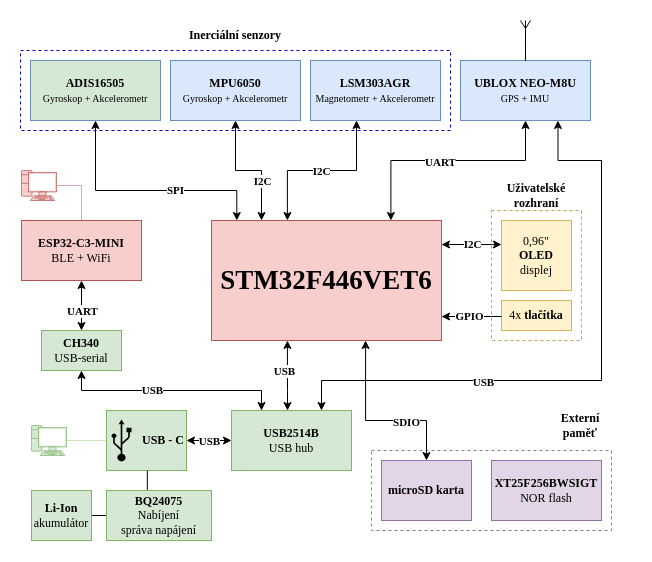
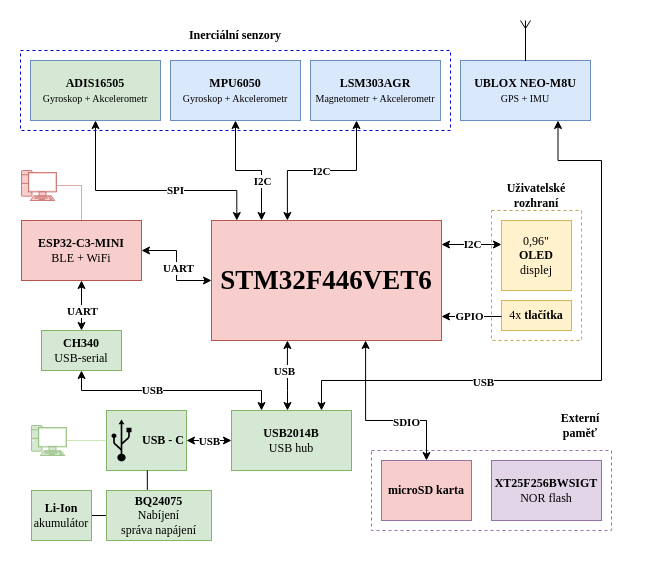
(448, 161) -> none
none -> (177, 266)
(292, 441) -> (292, 441)
(427, 491) -> (427, 491)
